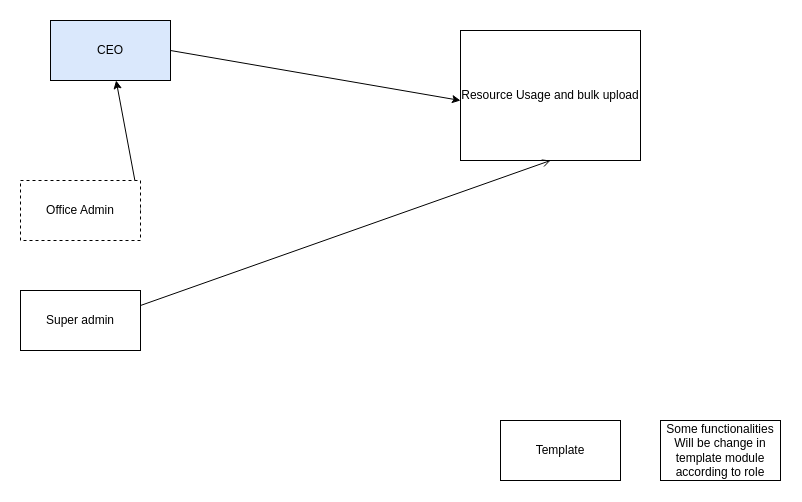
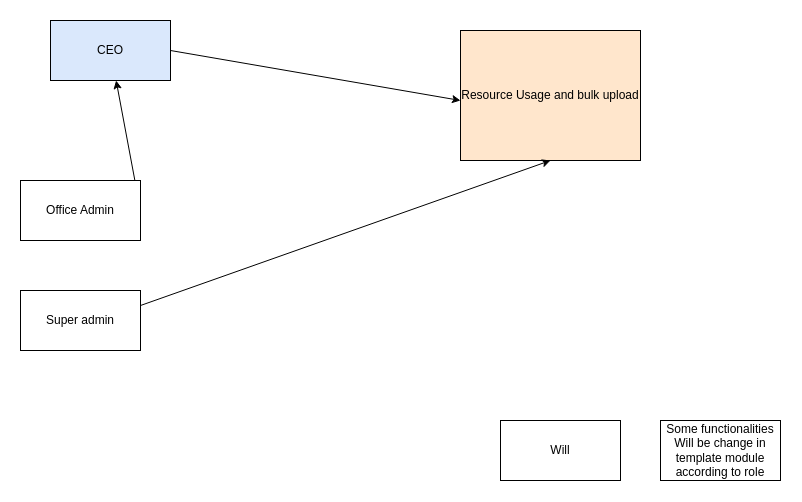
(551, 96) -> (551, 96)
(545, 163) -> (543, 163)
(81, 211) -> (81, 211)
(561, 451) -> (561, 451)
